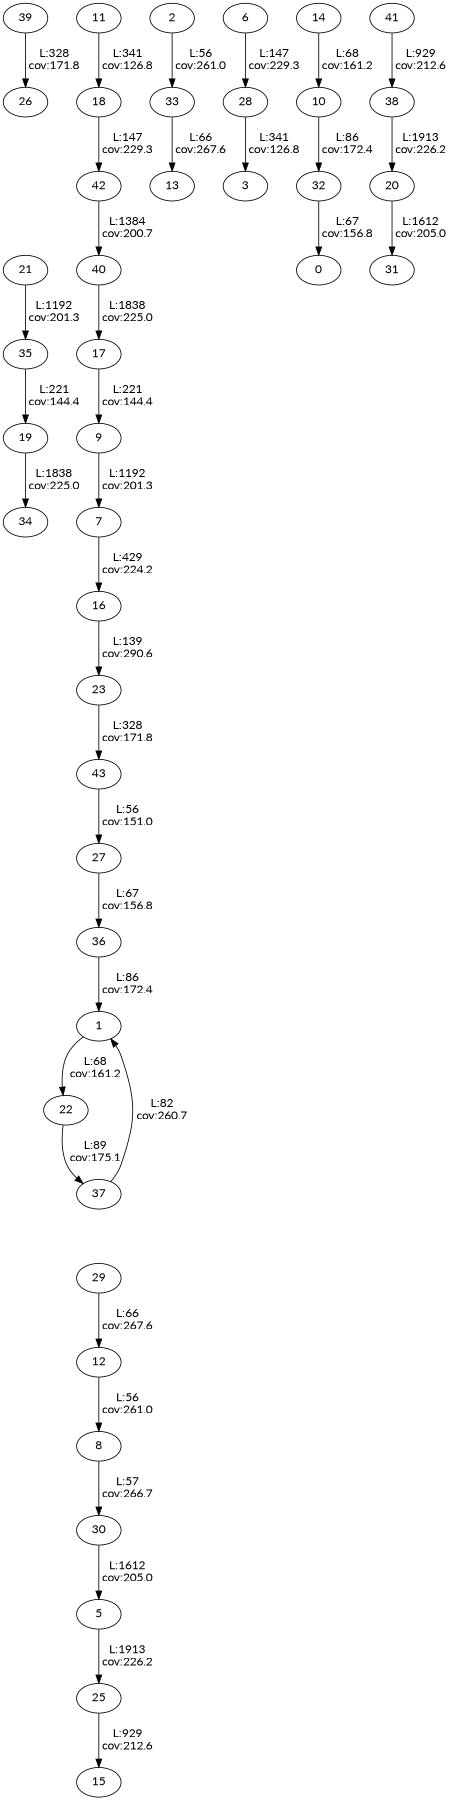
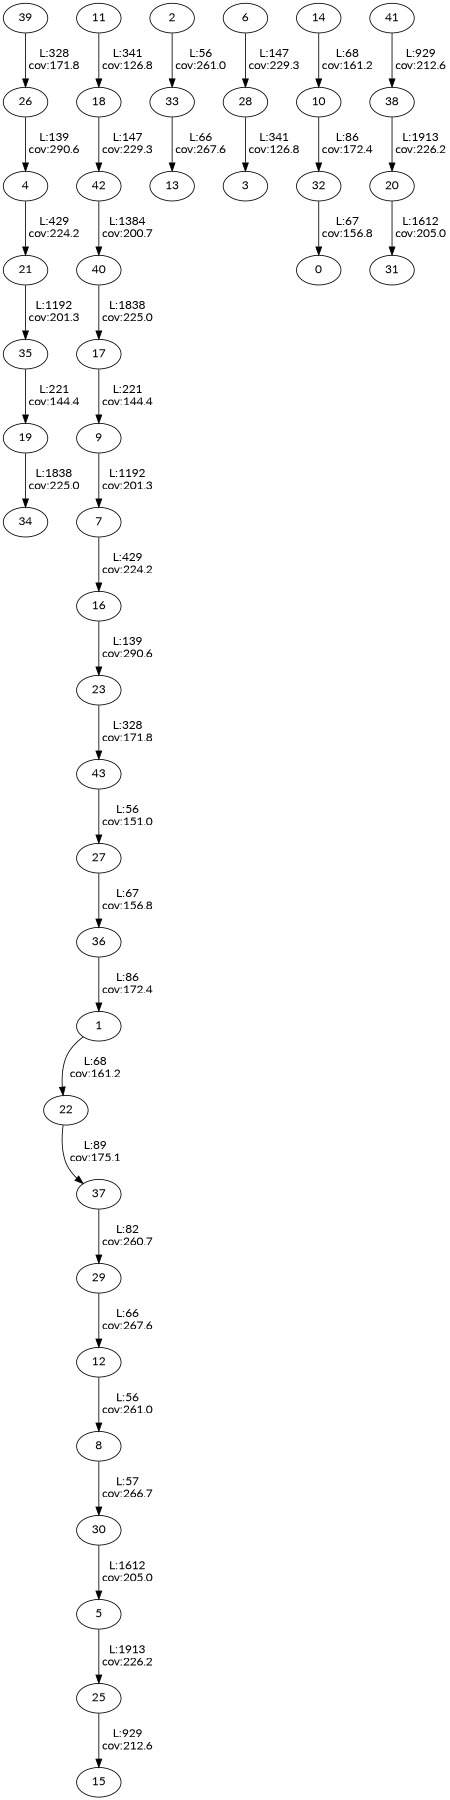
none -> (26, 186)
(133, 1114) -> (99, 1232)
